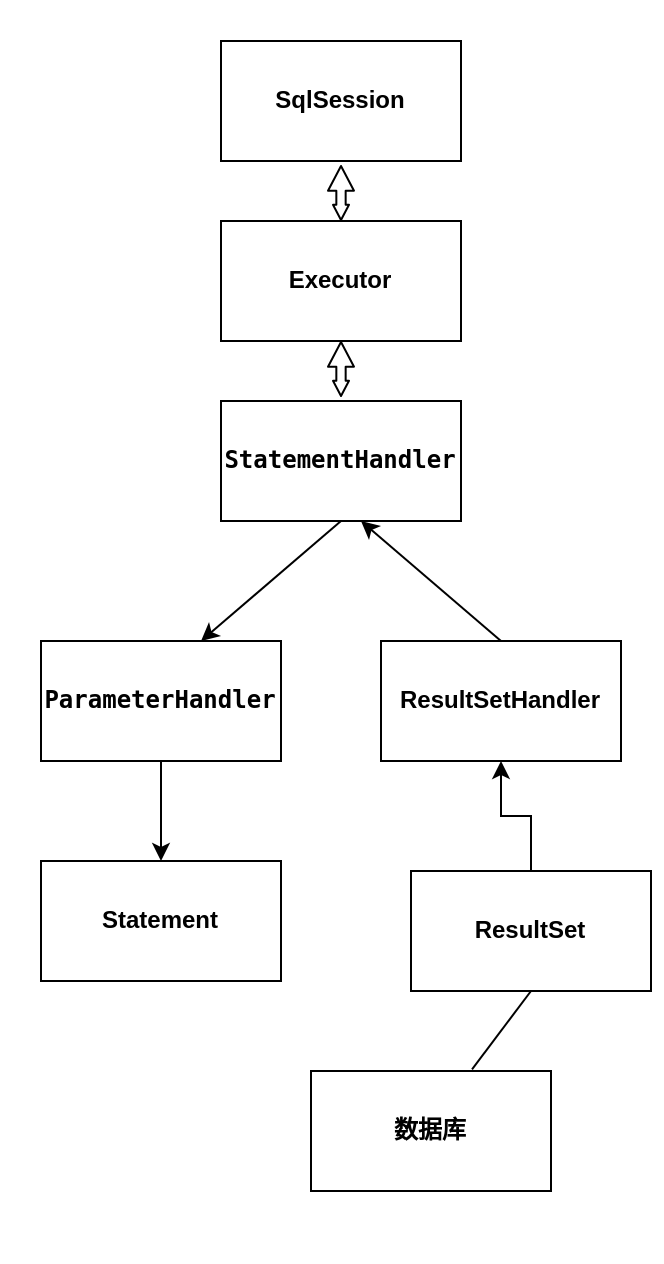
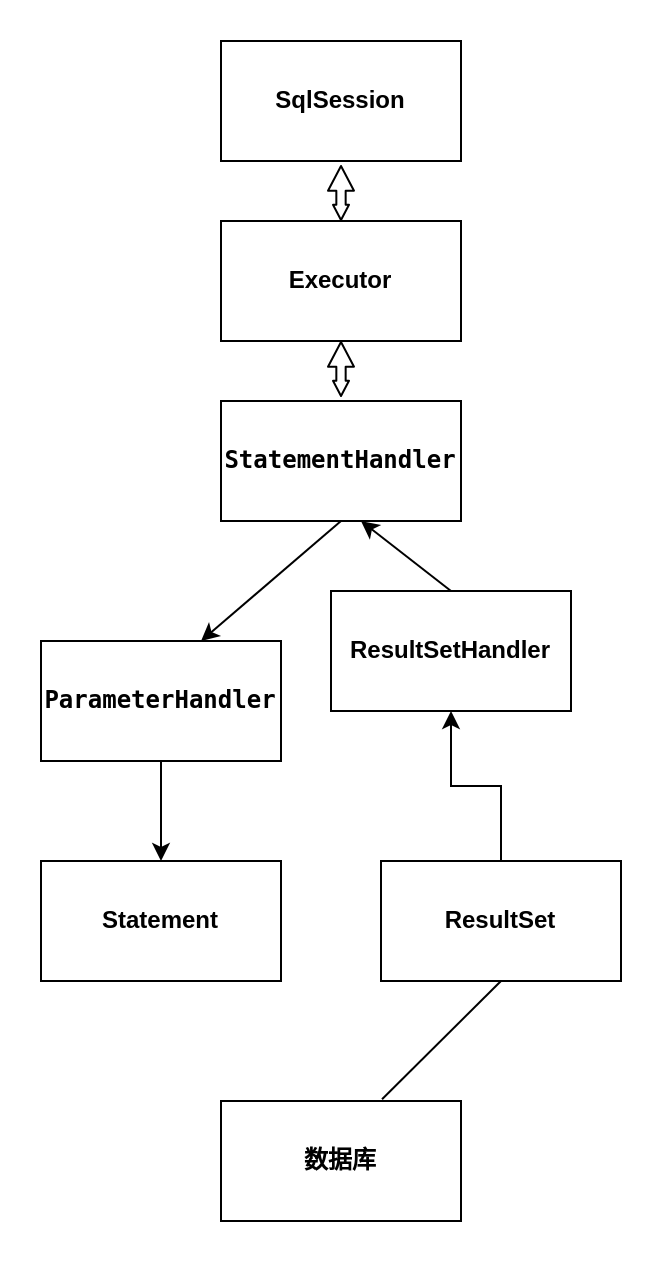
(501, 701) -> (451, 651)
(531, 931) -> (501, 921)
(431, 1131) -> (341, 1161)
